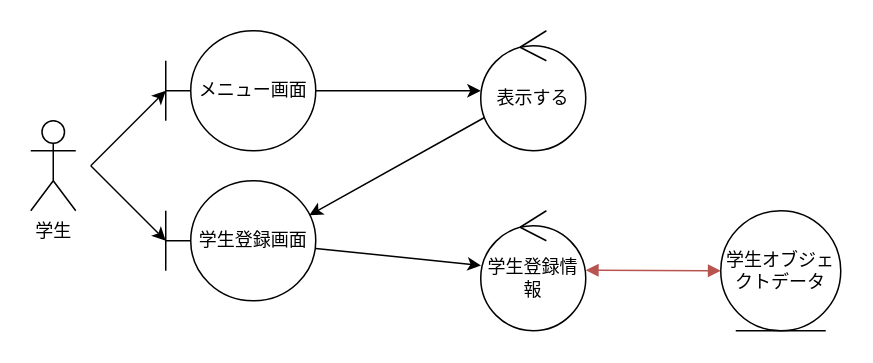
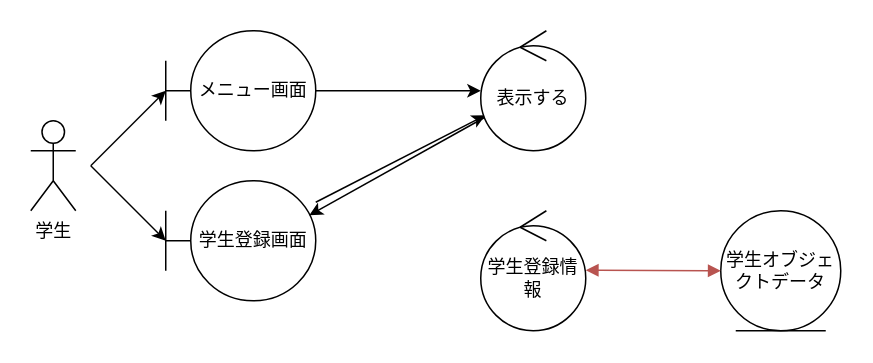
(394, 256) -> (389, 165)
